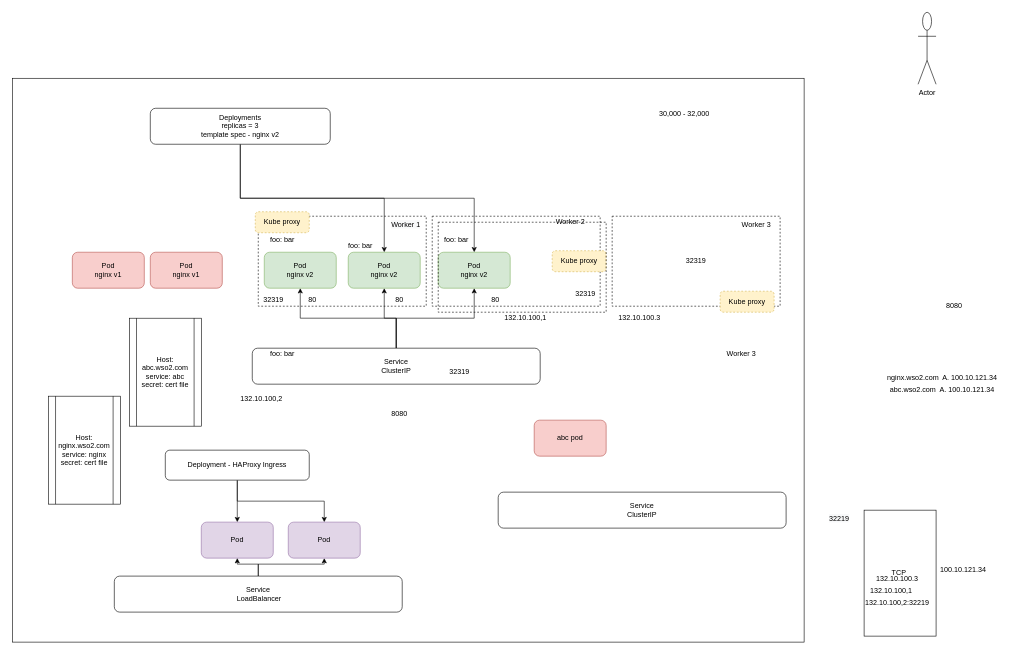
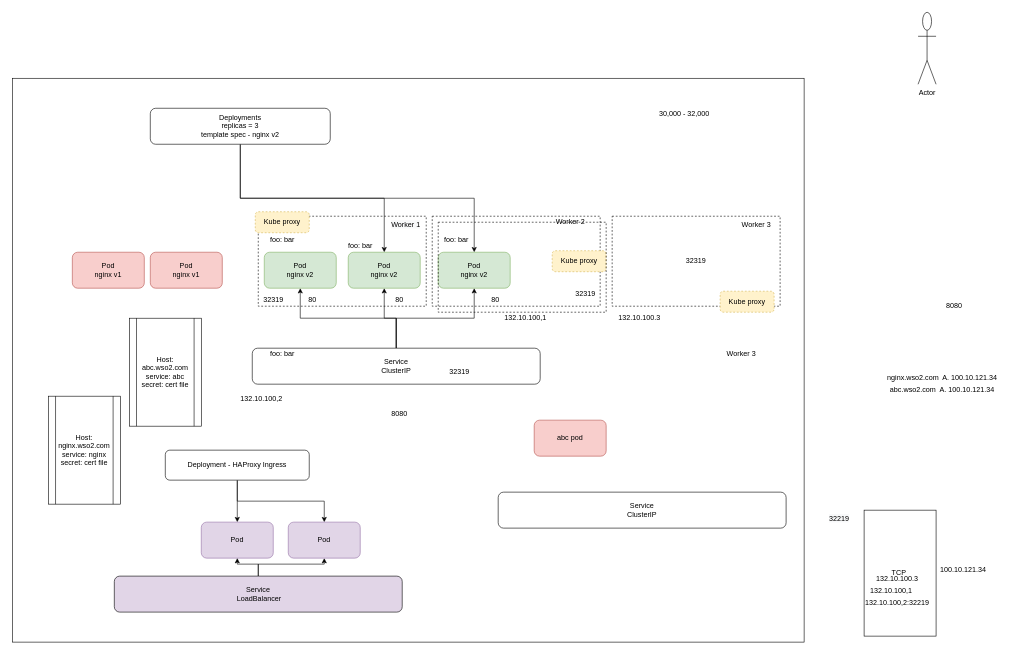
(258, 594) -> (258, 594)
